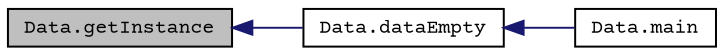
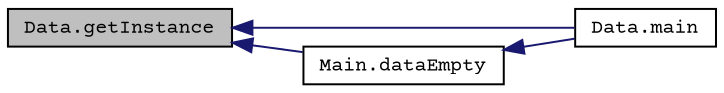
(404, 28) -> (404, 65)
none -> (414, 28)
